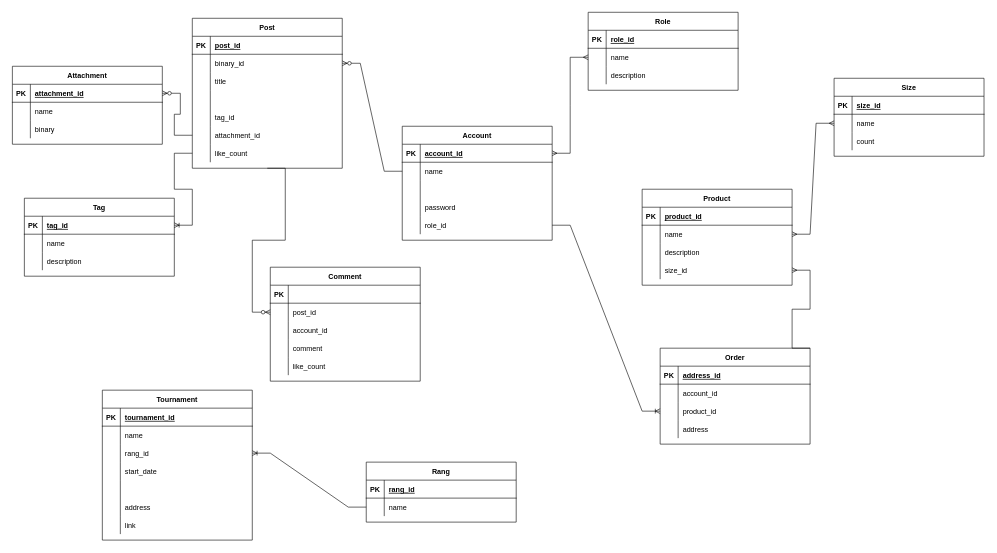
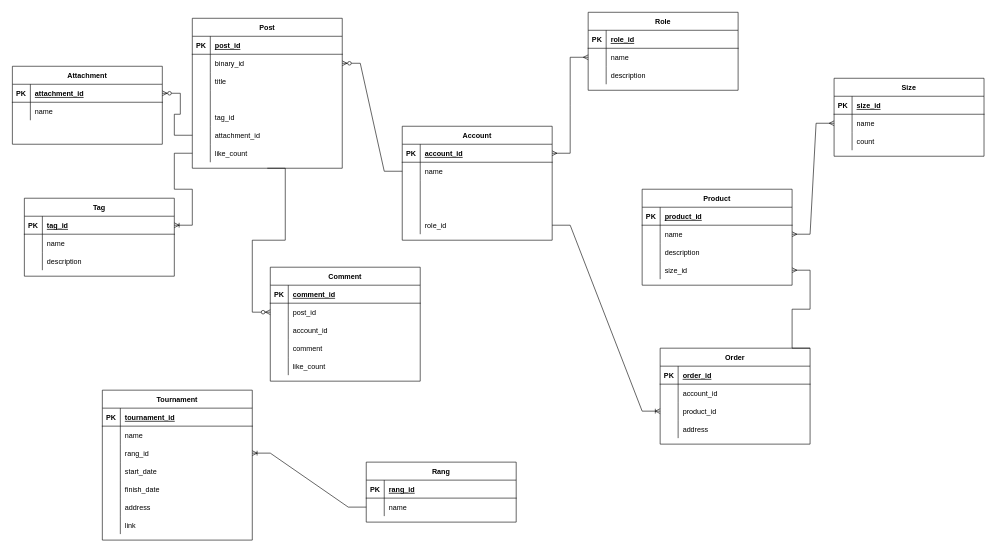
(96, 129) -> none
(486, 207) -> none
none -> (354, 294)
(702, 376) -> (698, 376)
none -> (186, 489)
